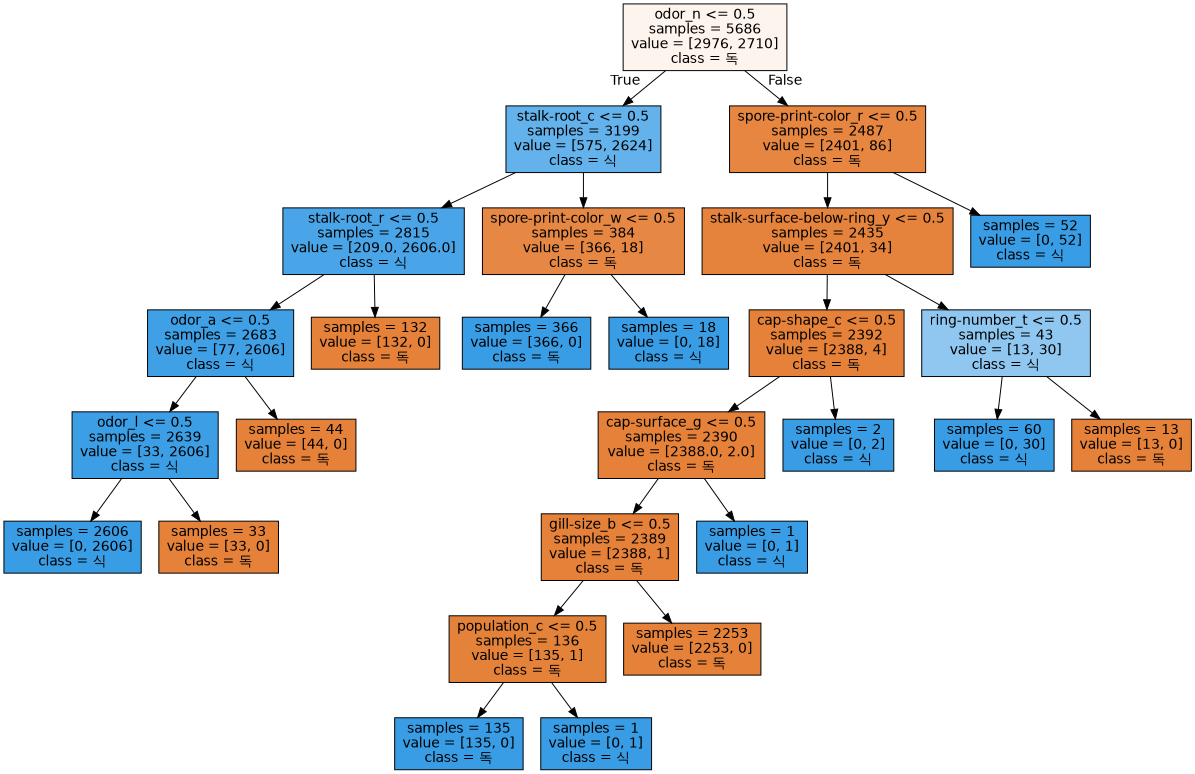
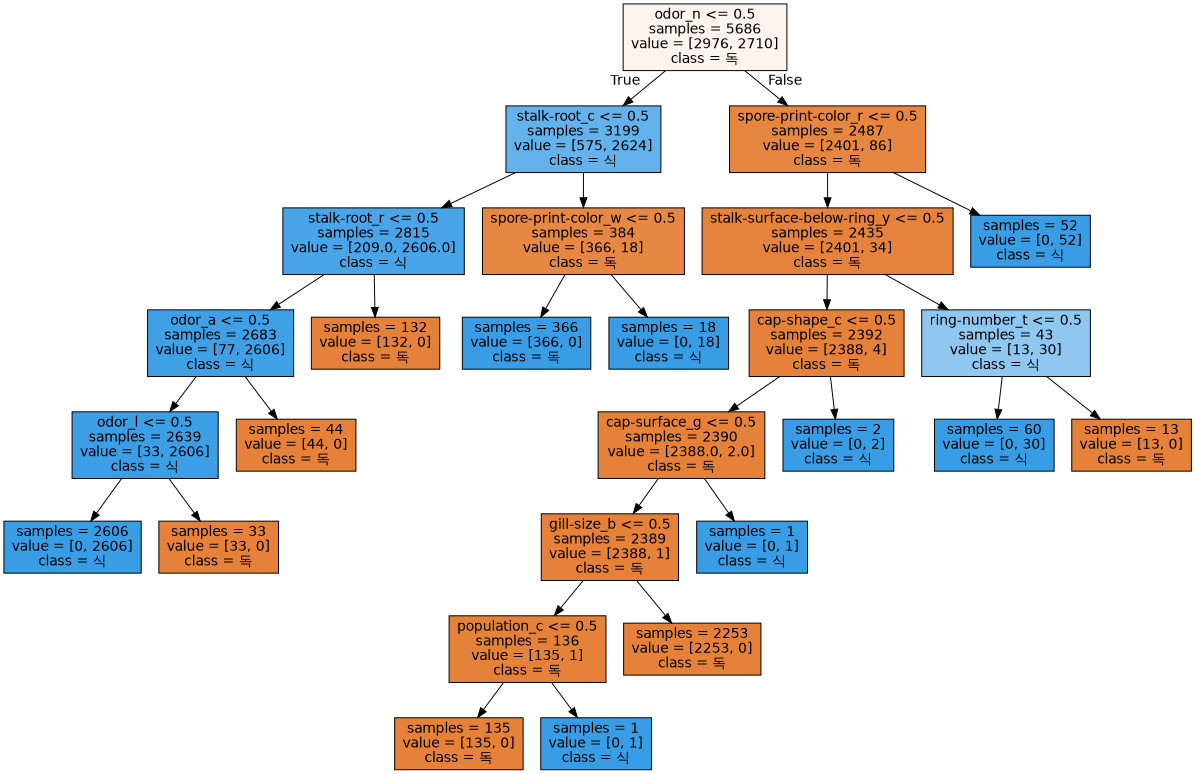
(459, 744) -> (459, 744)
